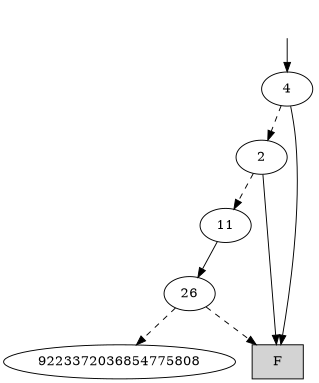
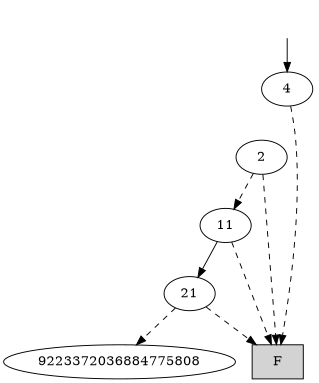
(276, 119) -> none
(296, 221) -> (296, 221)
(269, 255) -> (269, 255)
none -> (250, 289)
(190, 294) -> (190, 294)
(120, 362) -> (120, 362)
